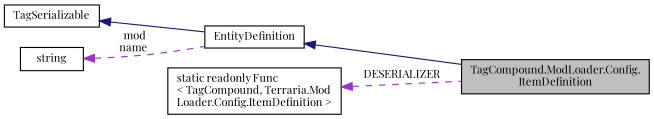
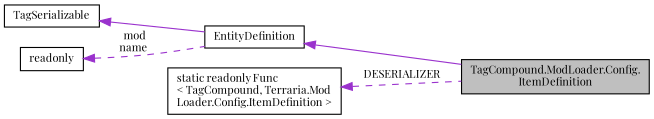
(158, 27) -> (158, 27)
(388, 55) -> (388, 55)
(52, 59) -> (52, 59)
